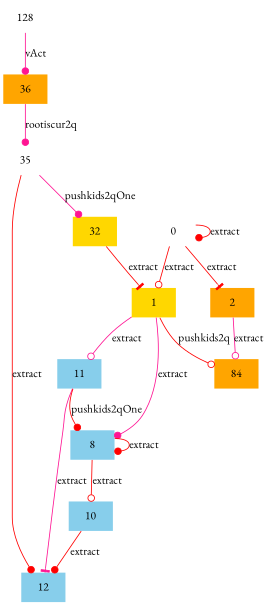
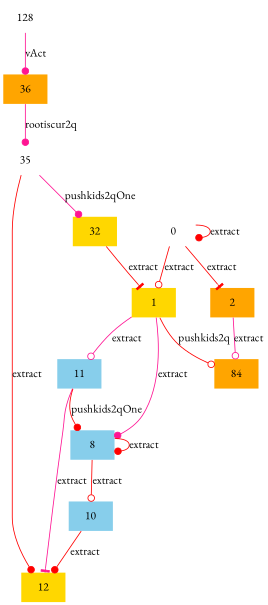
(43, 587) -> (43, 587)
